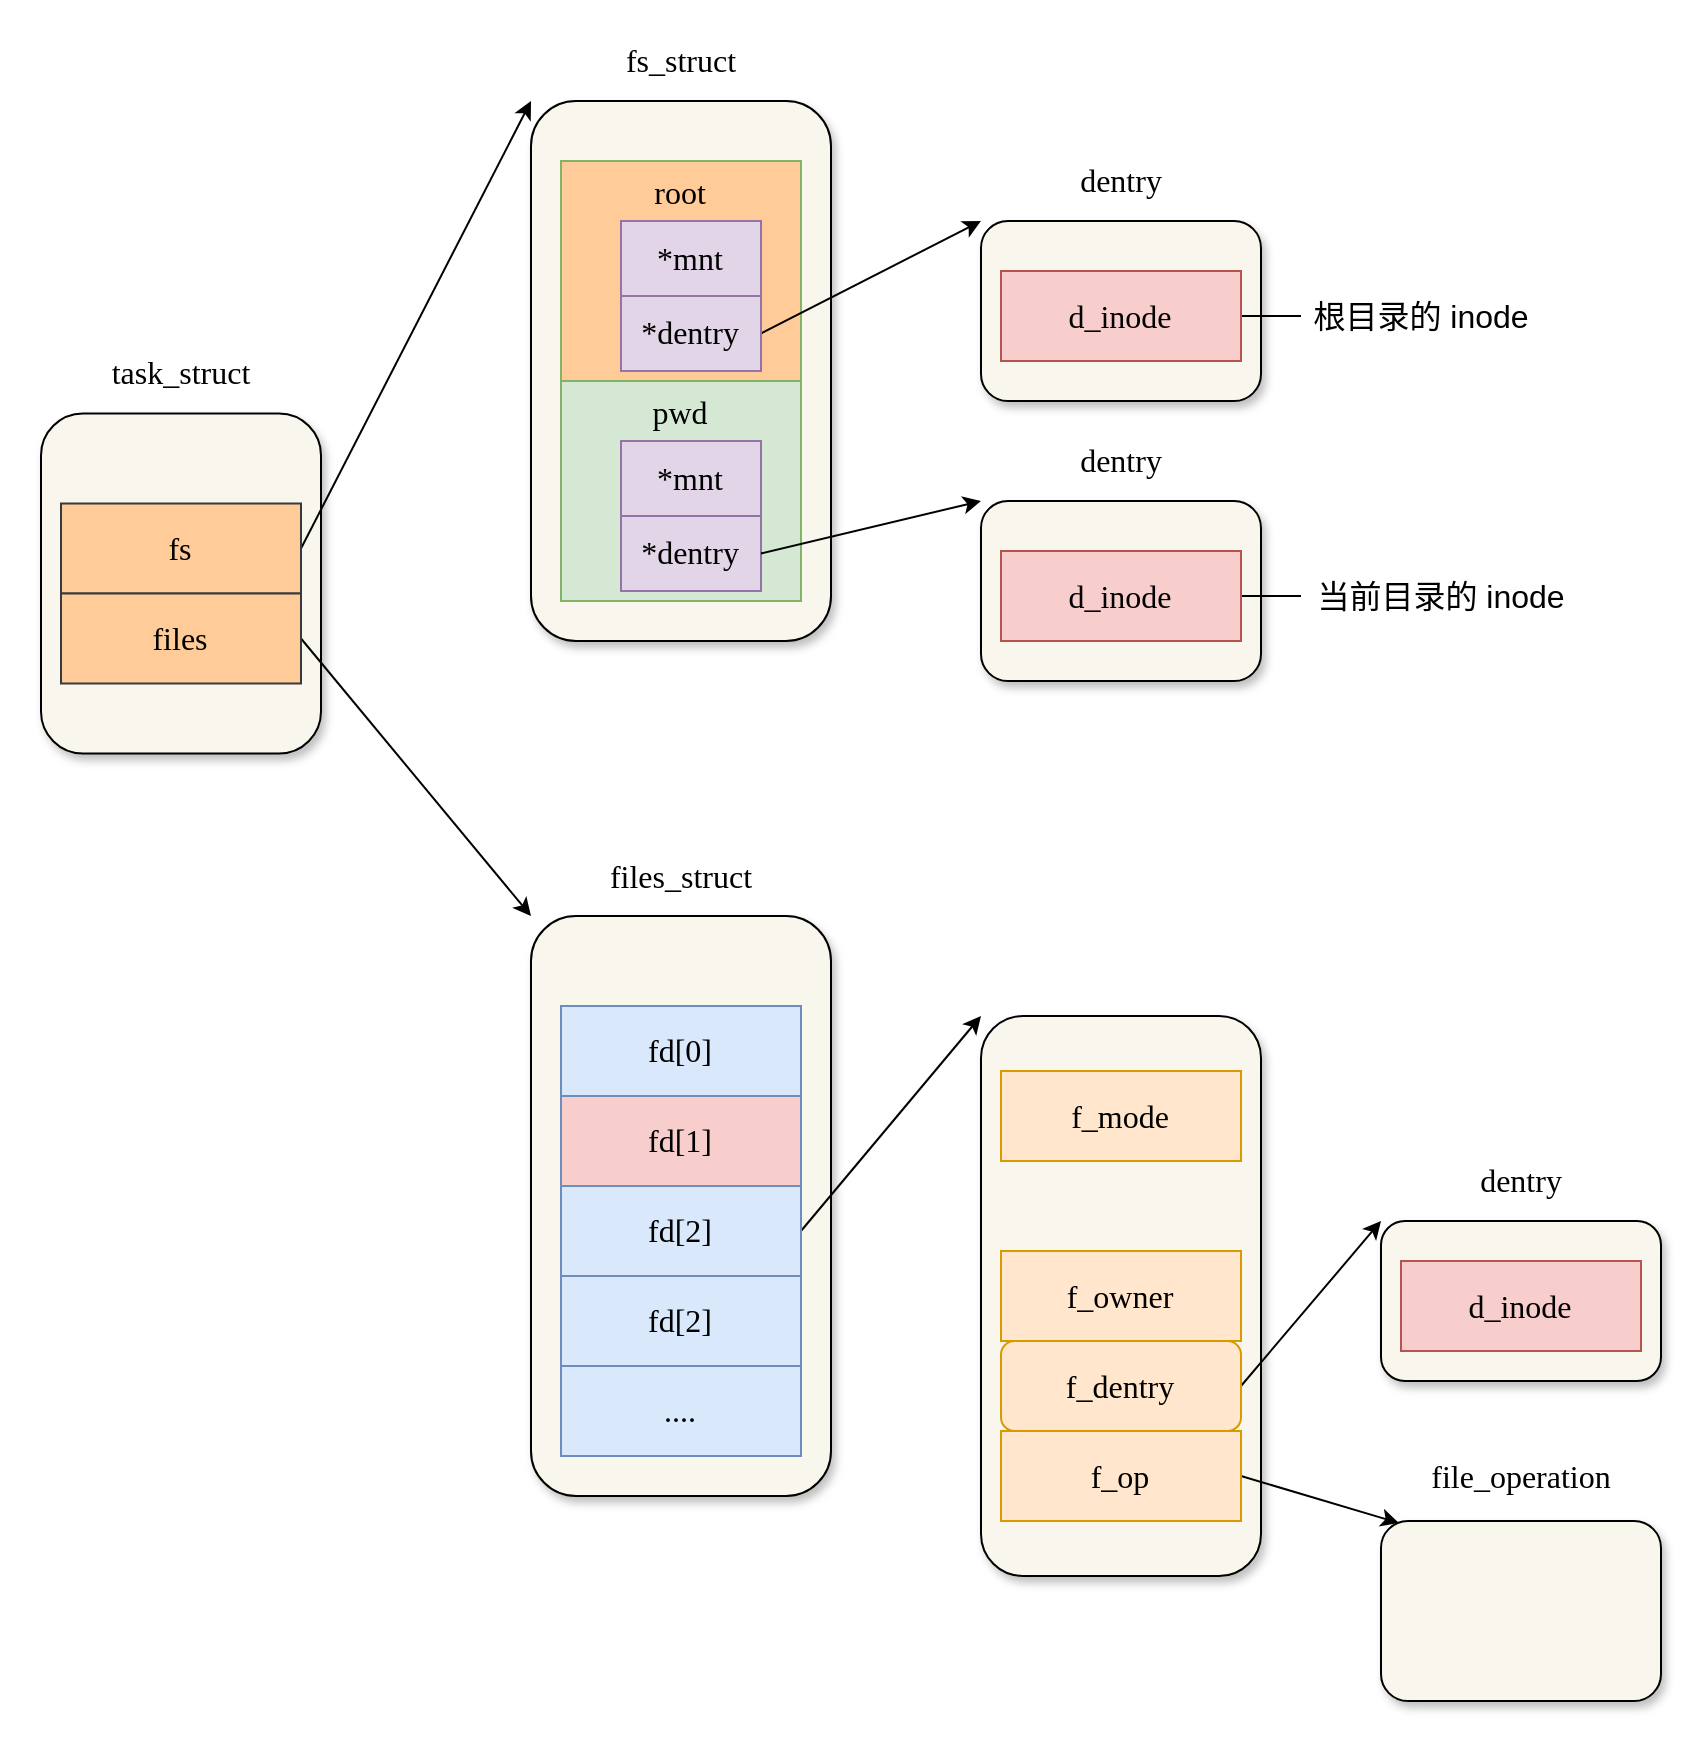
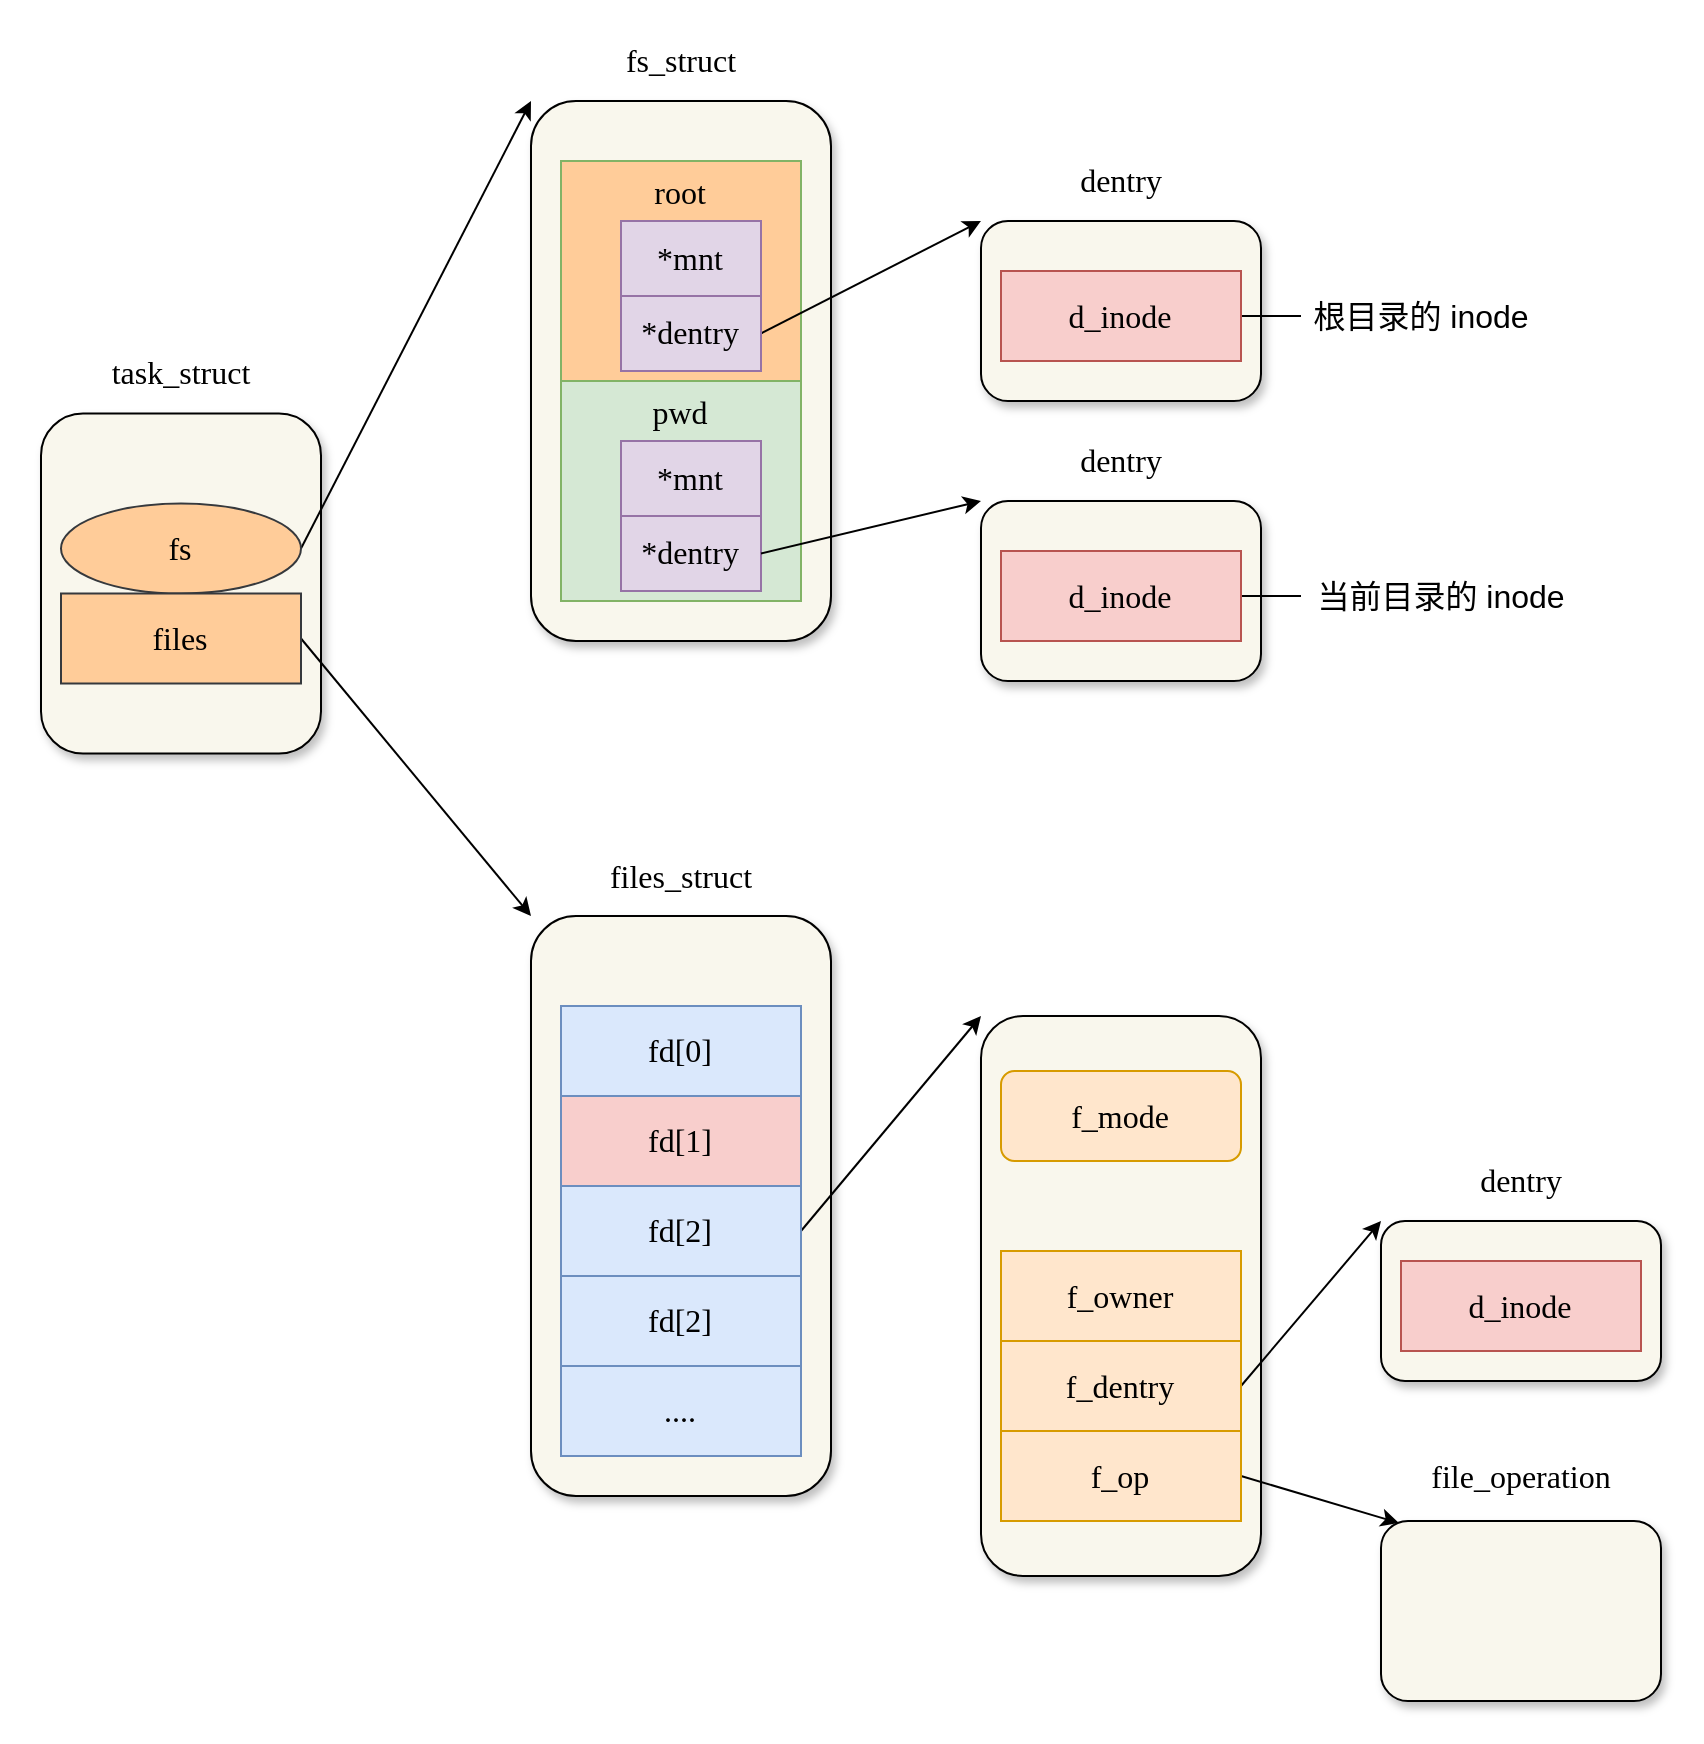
(181, 549) -> (181, 549)
(1121, 1116) -> (1121, 1116)
(1121, 1386) -> (1121, 1386)
